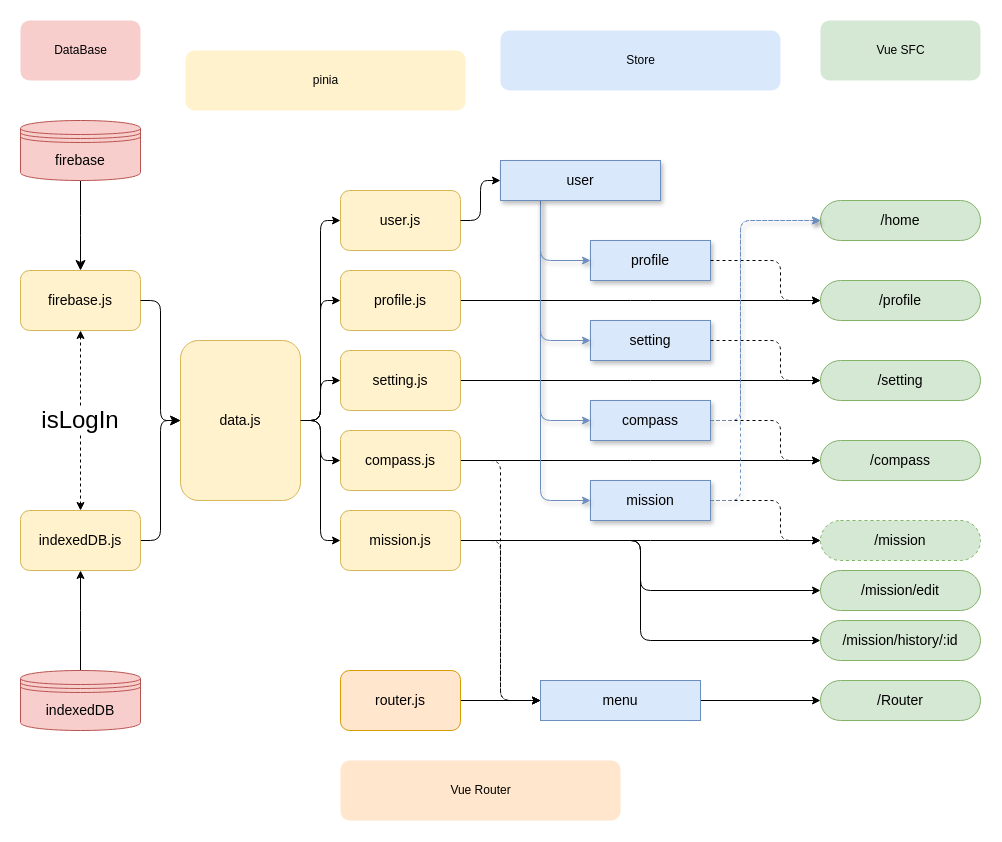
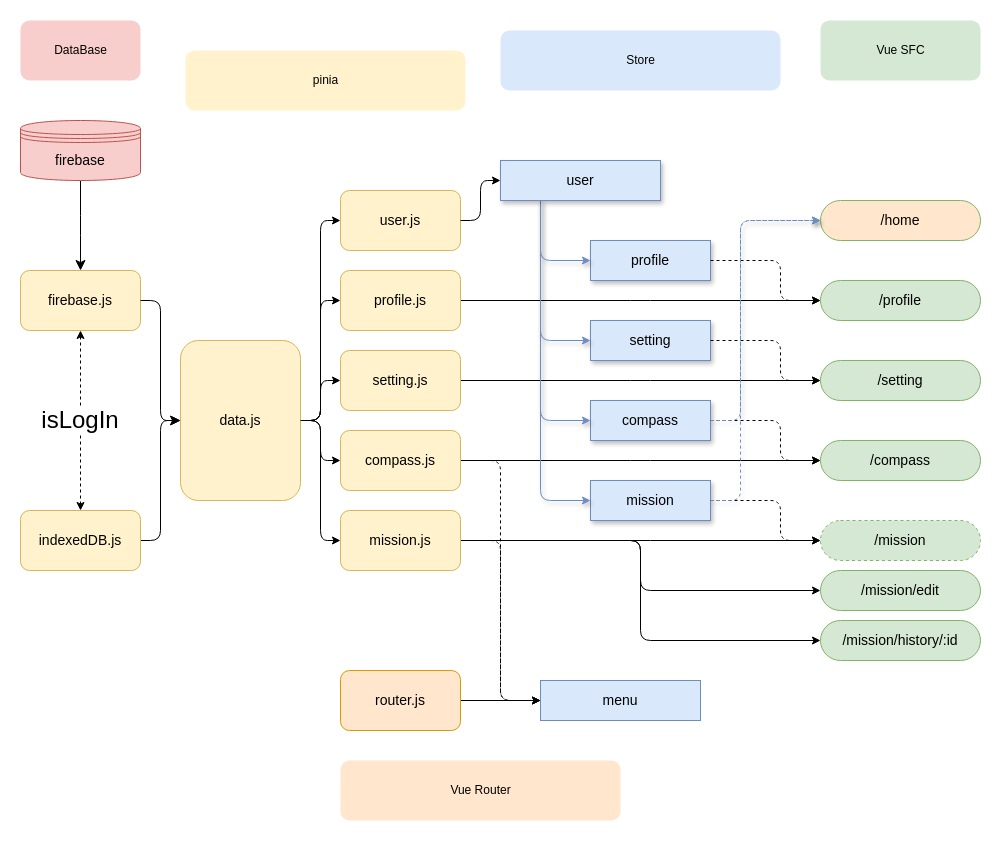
(901, 221) -> (901, 221)
(81, 625) -> none
(81, 701) -> none
(757, 701) -> none
(901, 701) -> none
